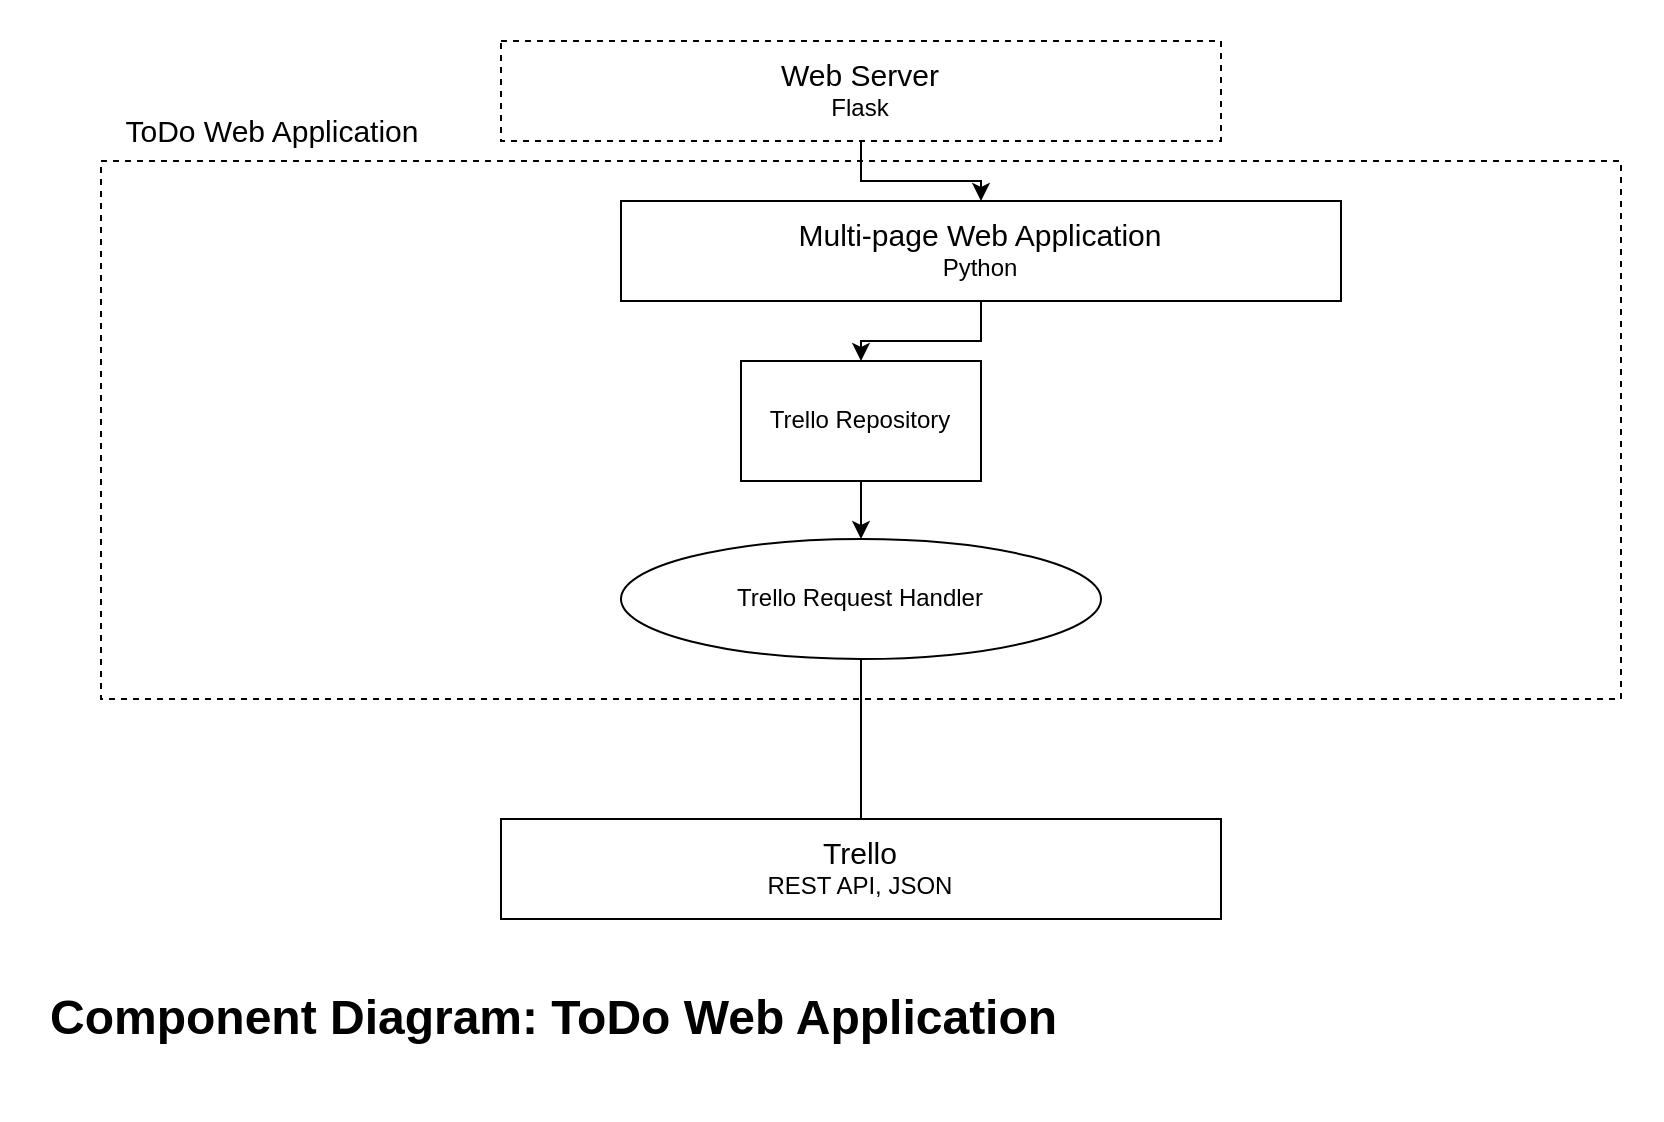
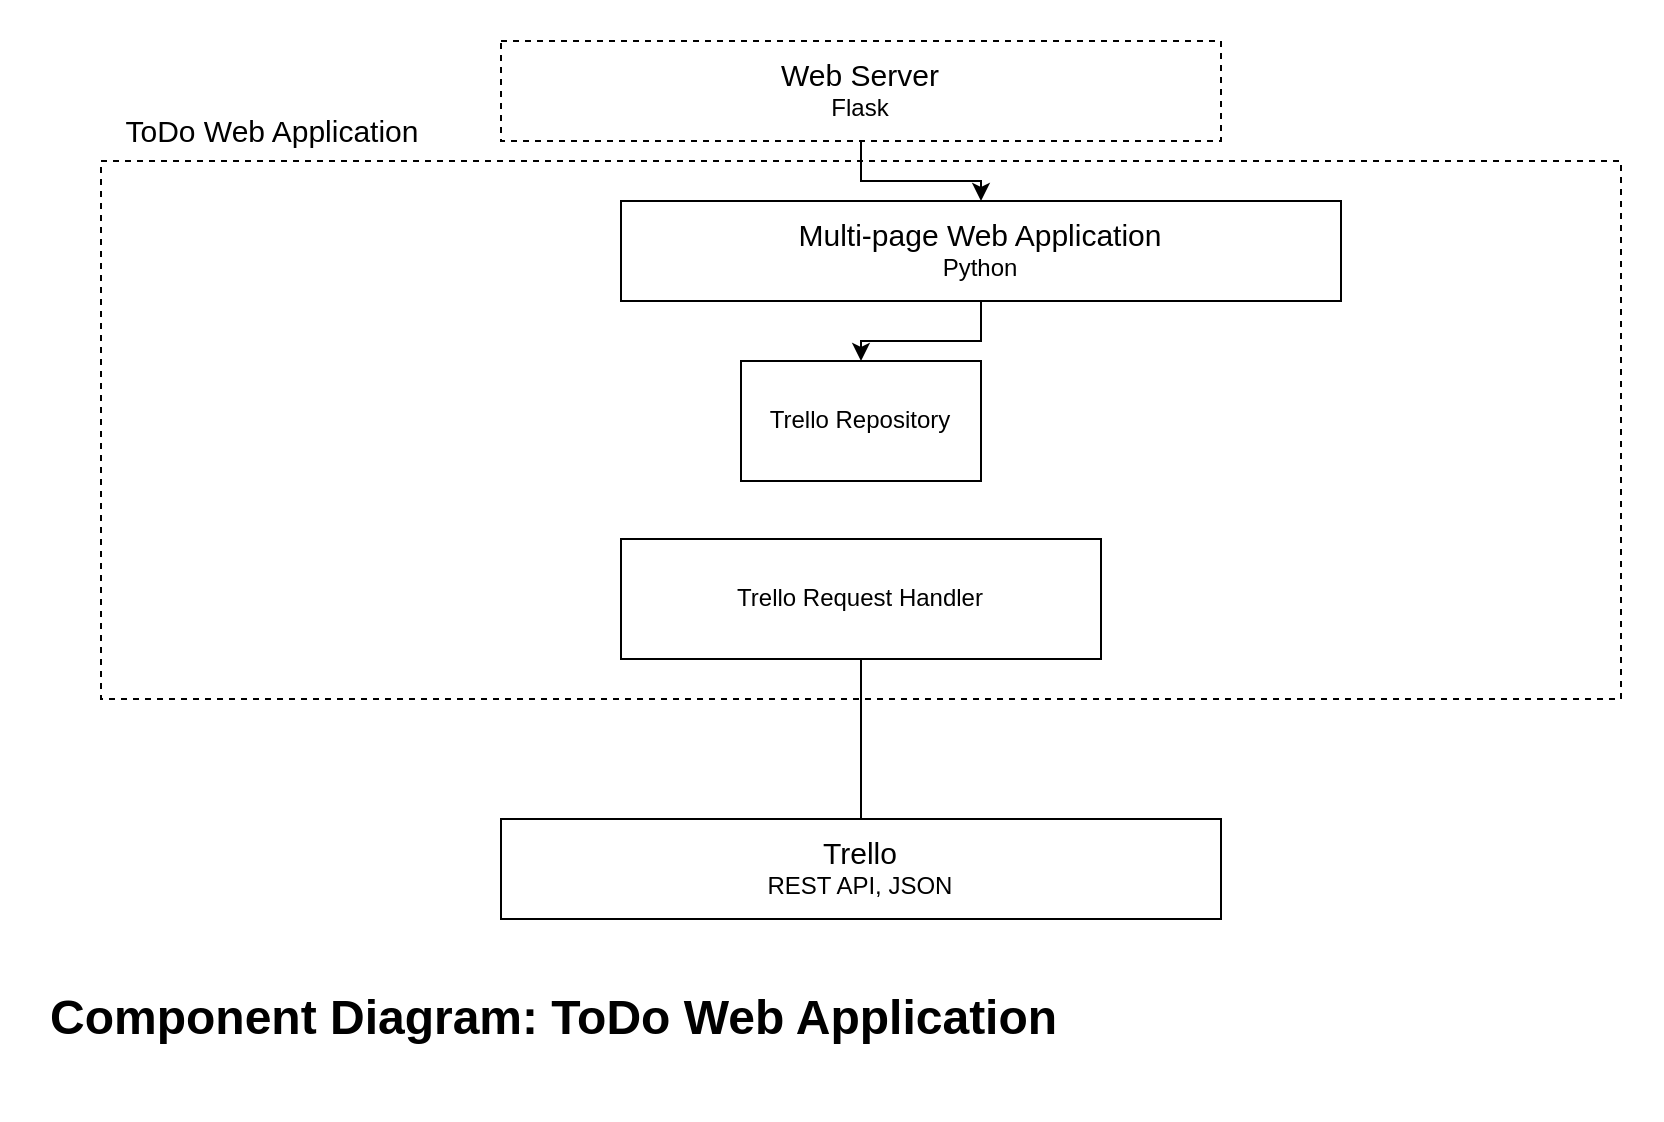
(861, 503) -> none
(861, 599) -> (861, 599)
